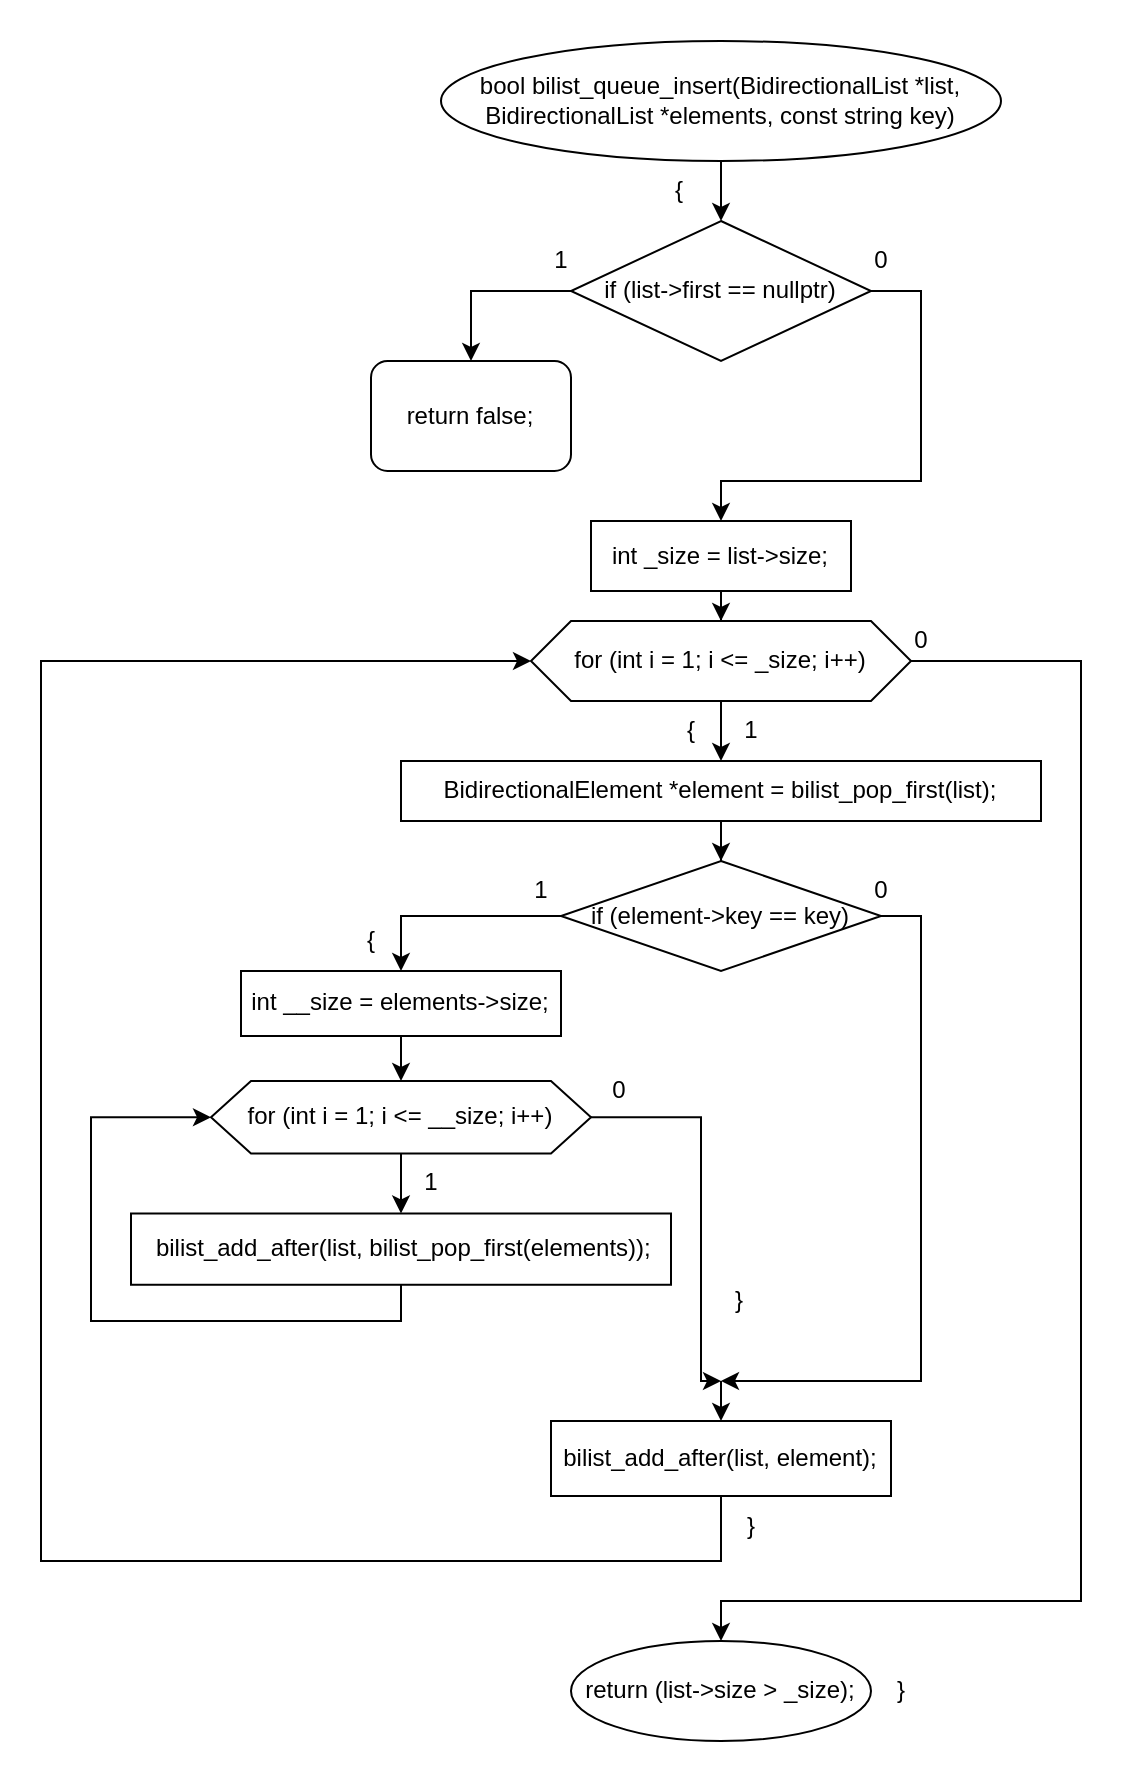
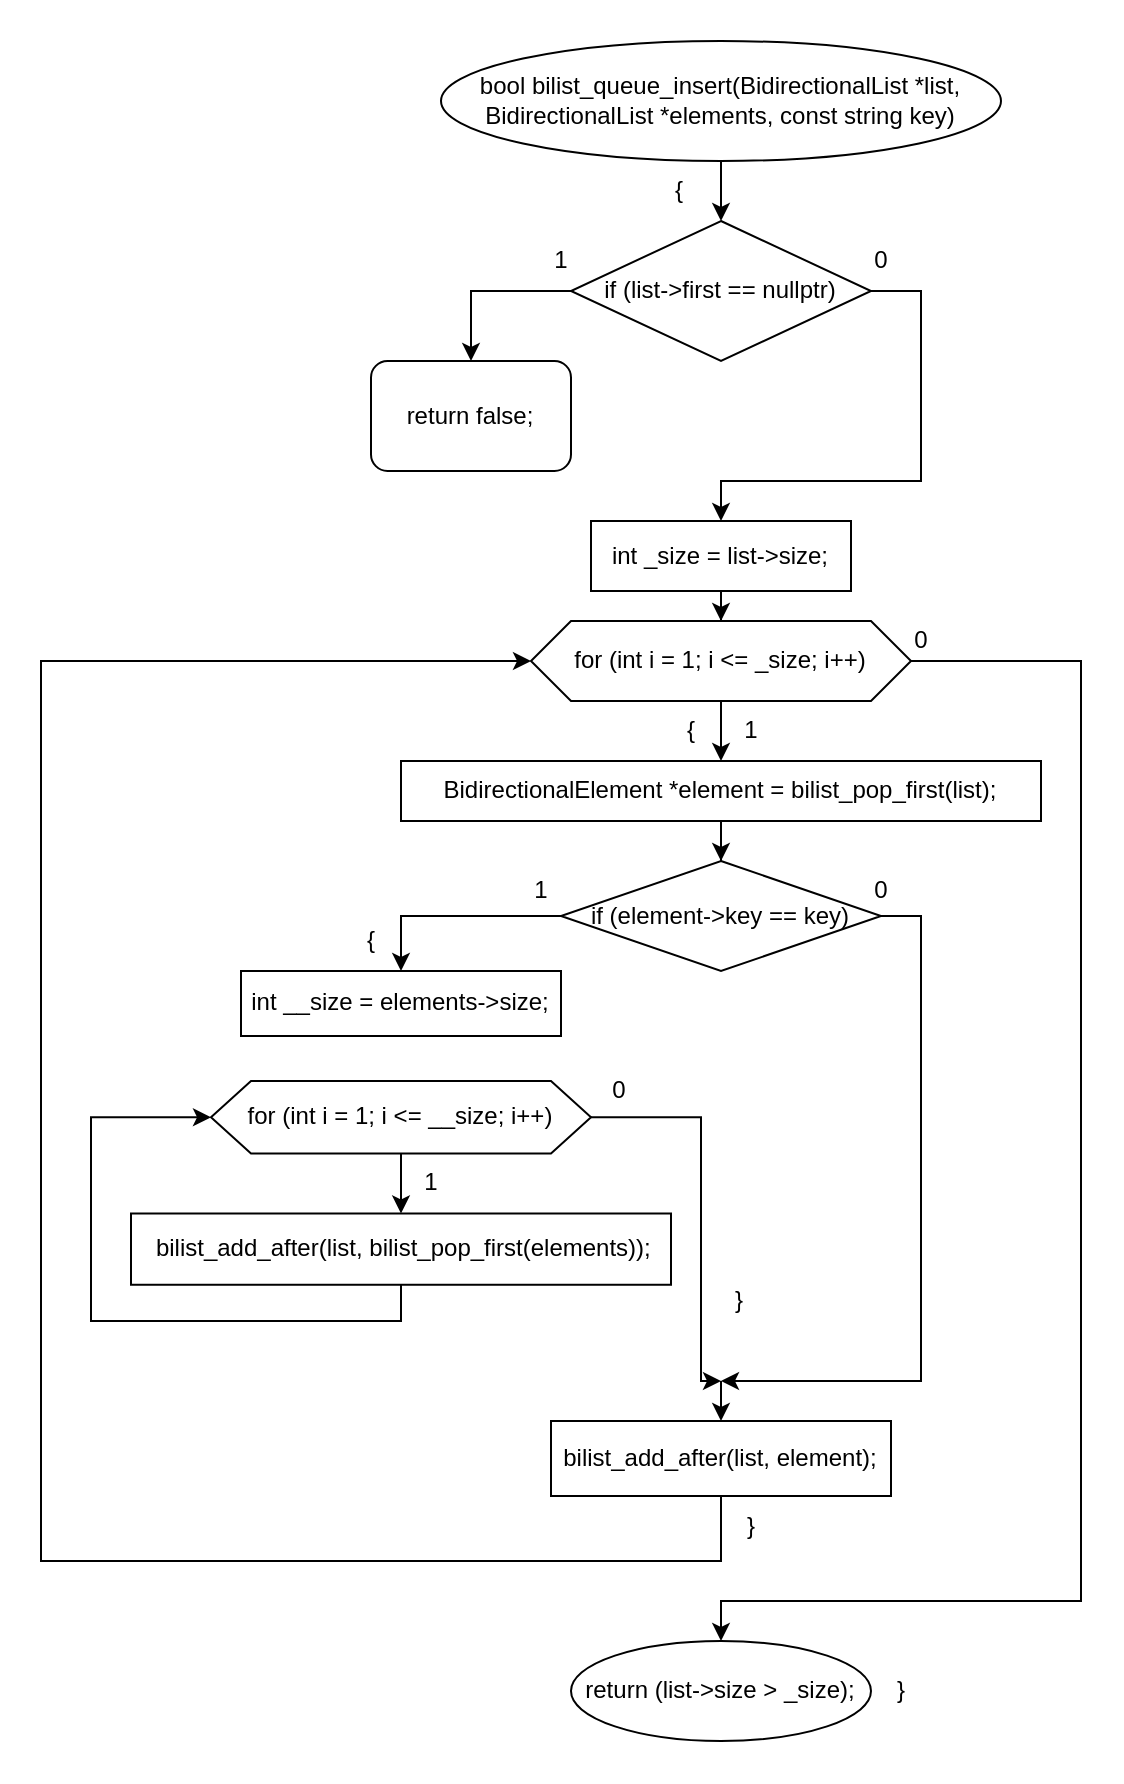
(401, 1065) -> none
